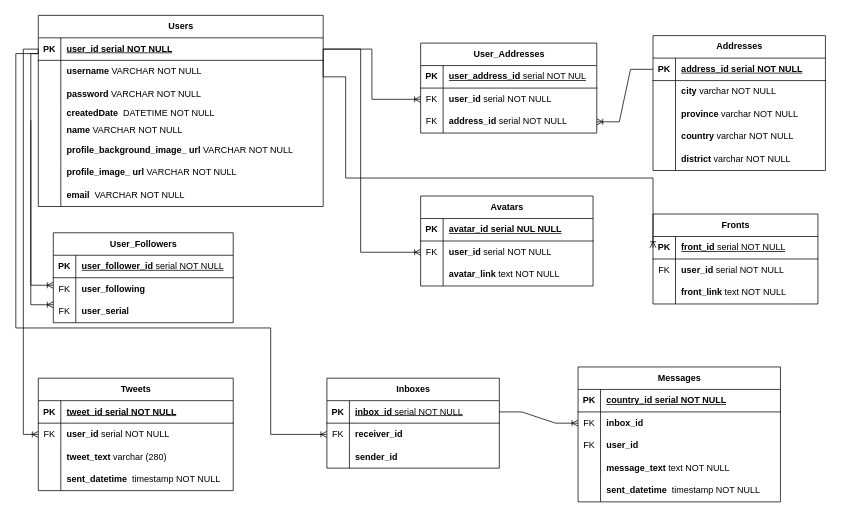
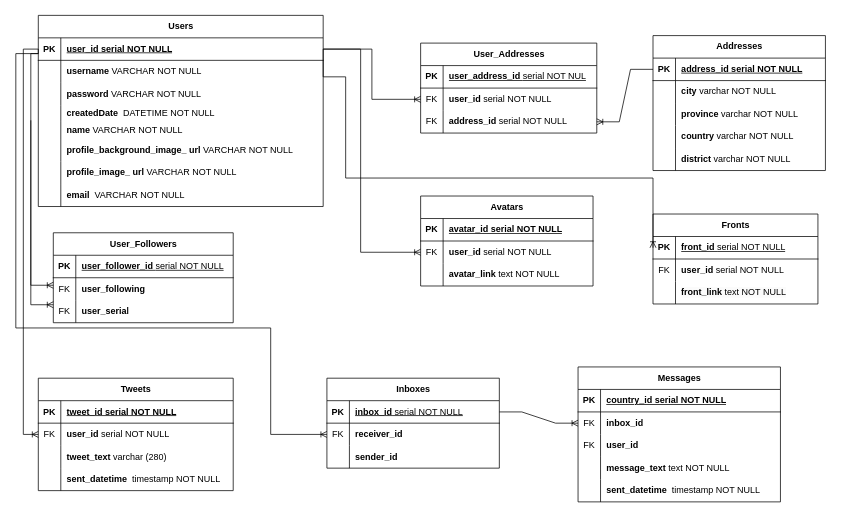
(505, 230) -> (505, 230)
